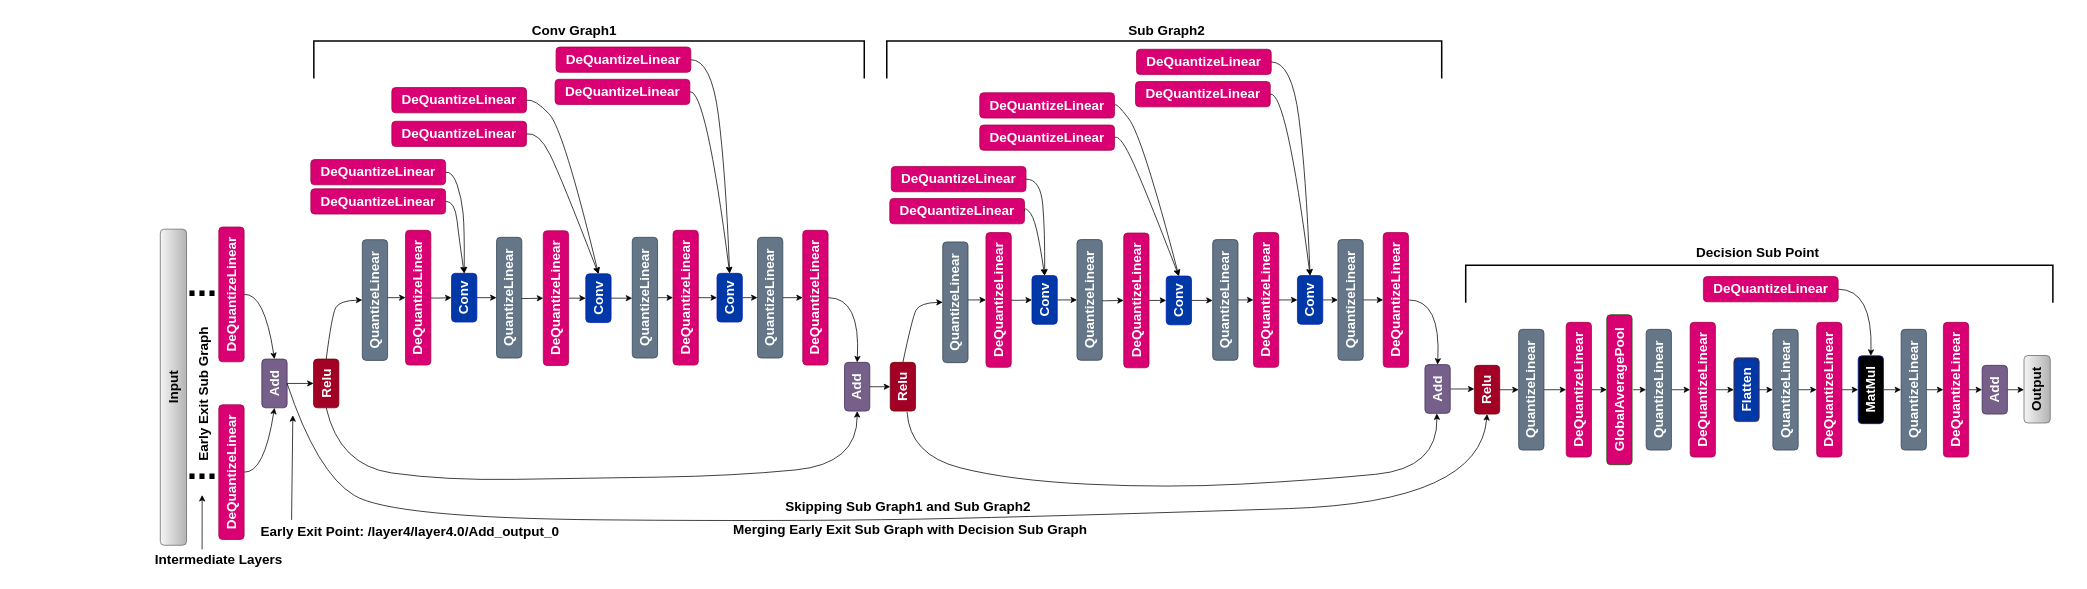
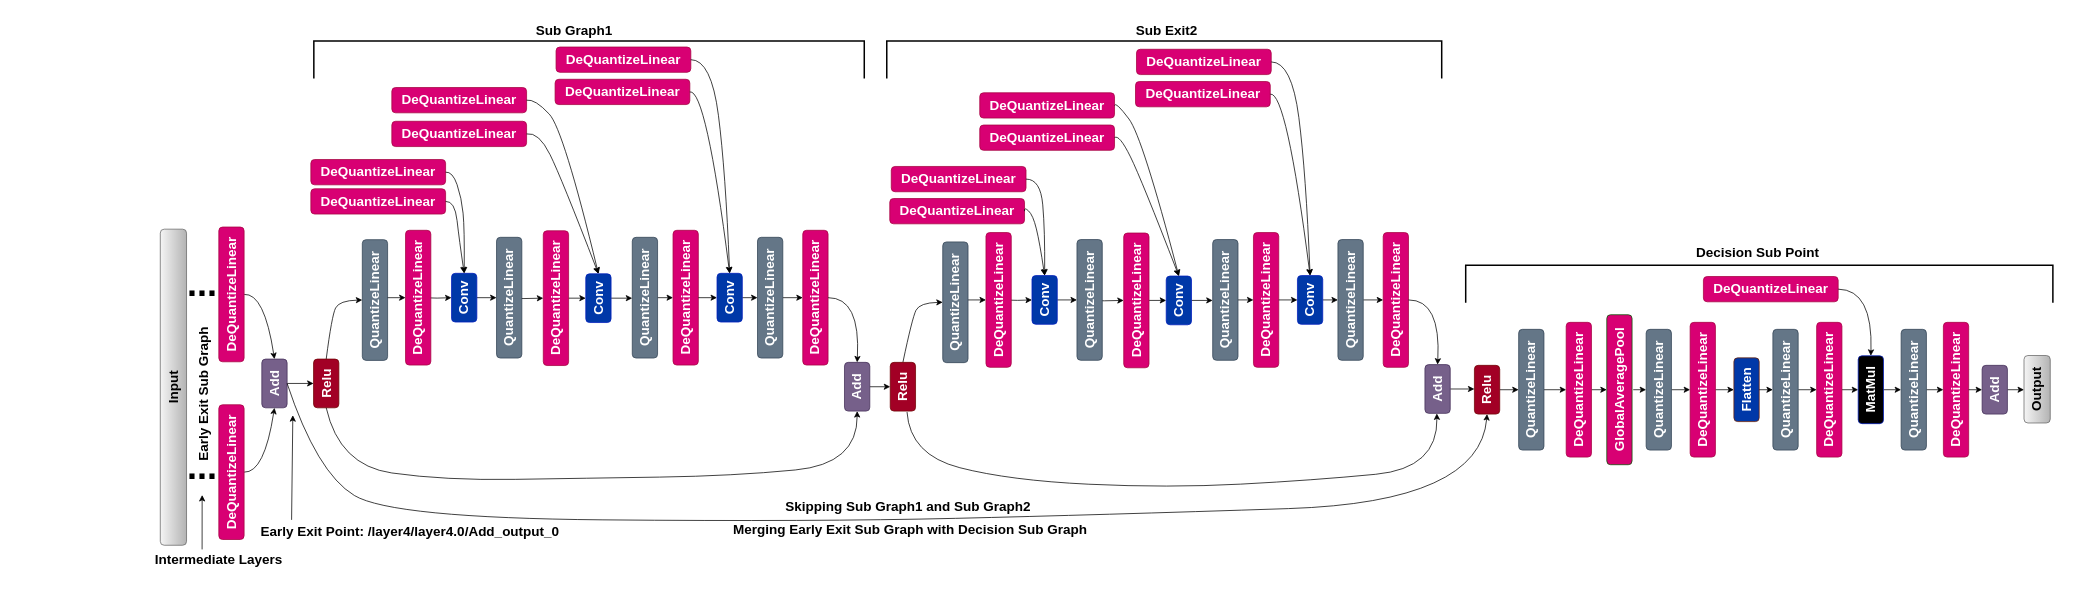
(575, 30) -> (575, 30)
(1167, 30) -> (1167, 30)
